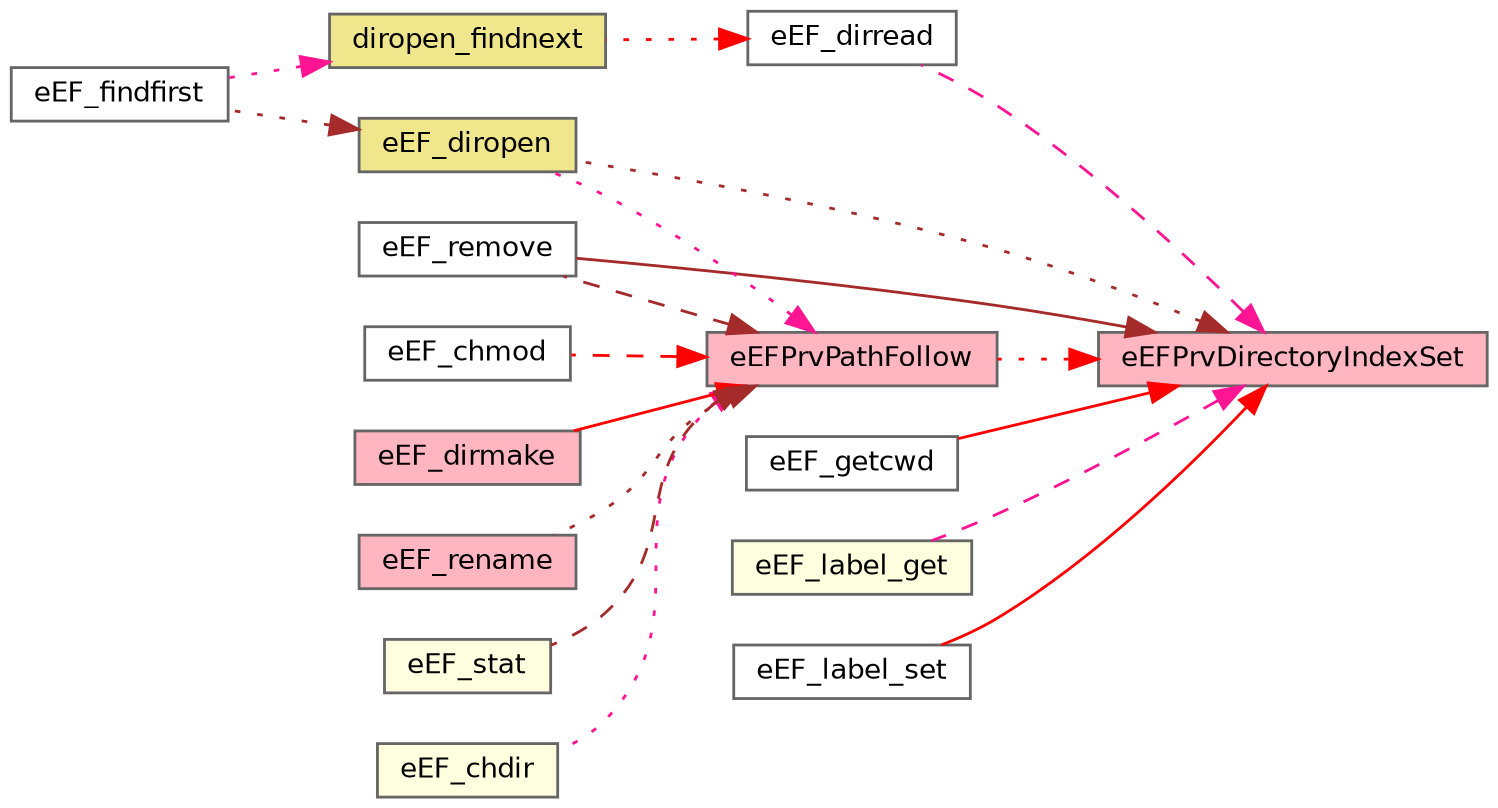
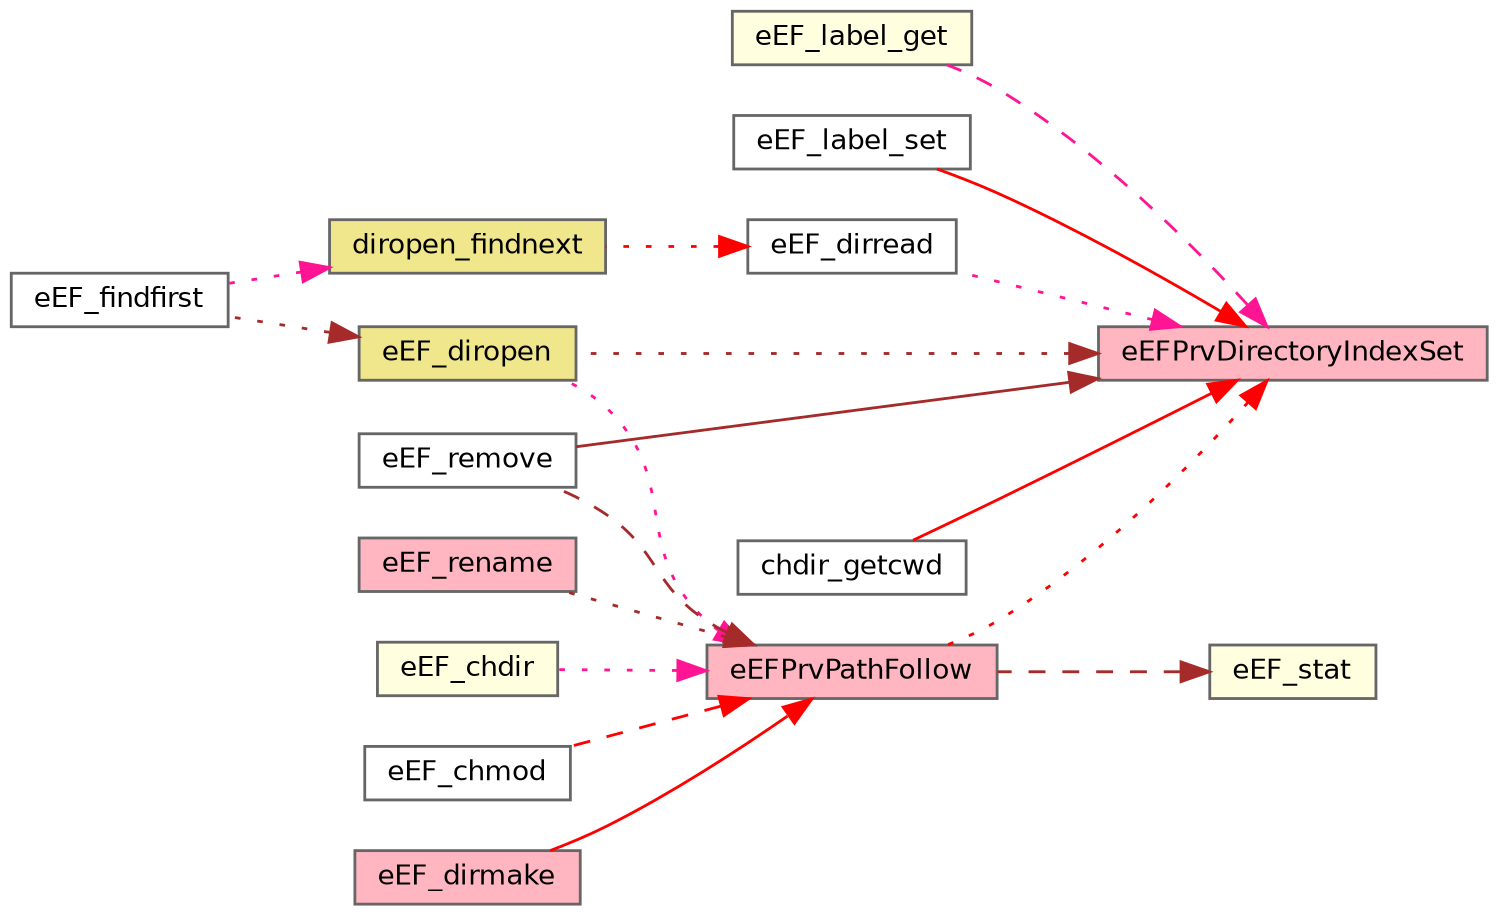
(1092, 175) -> (1055, 296)
(852, 463) -> (852, 568)
(637, 571) -> (1089, 672)
